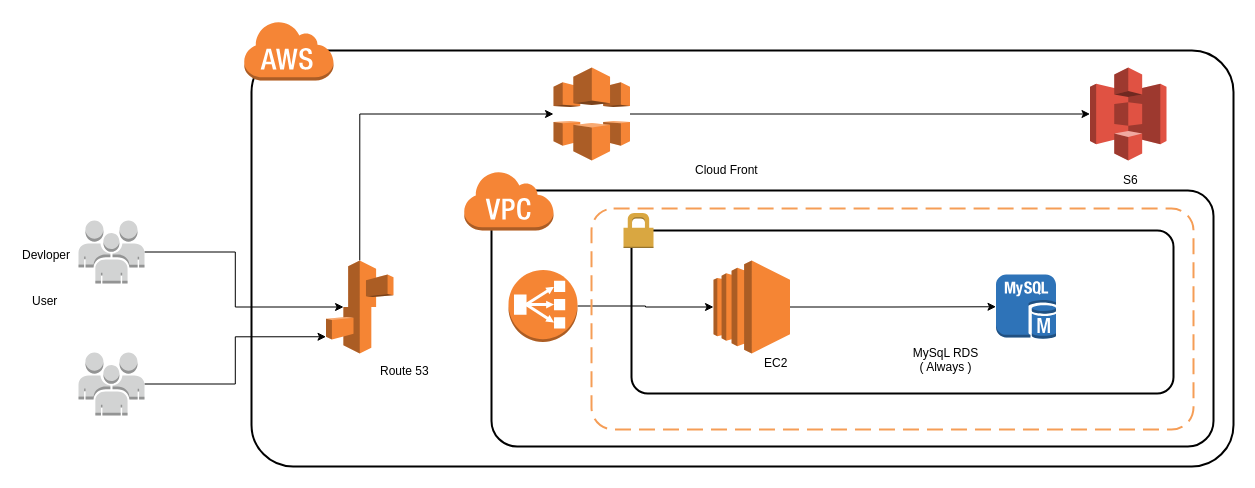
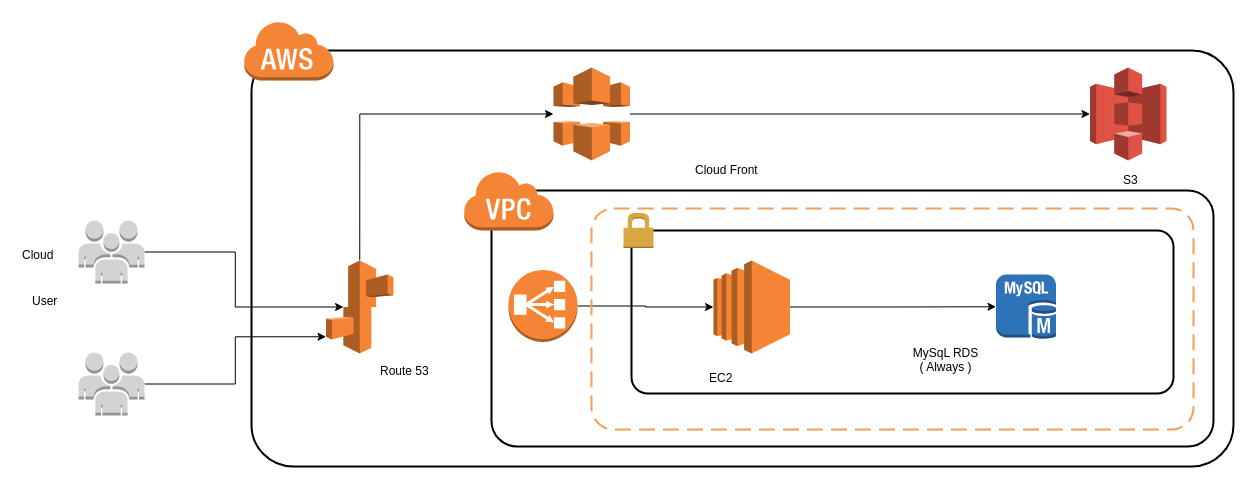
(1130, 181) -> (1130, 181)
(48, 256) -> (38, 256)
(782, 364) -> (727, 379)
